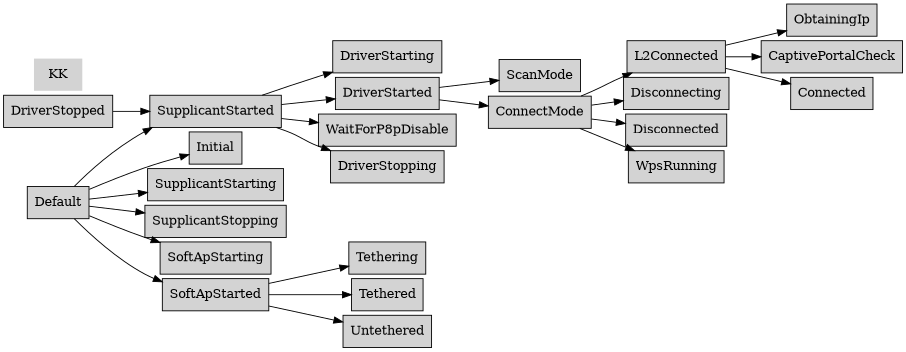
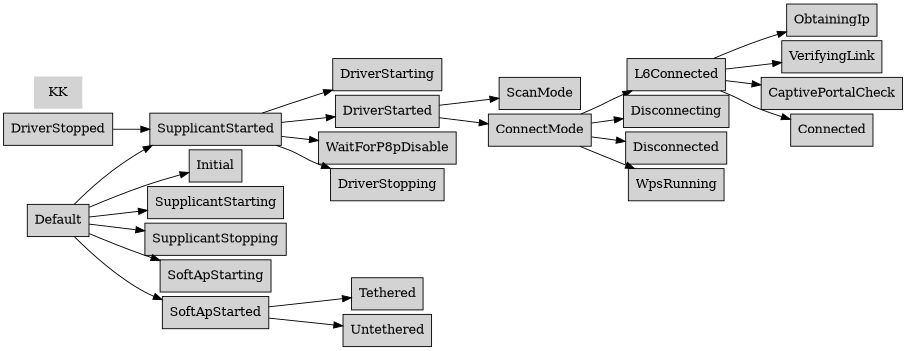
(676, 57) -> (676, 75)
none -> (832, 57)
(387, 258) -> none
